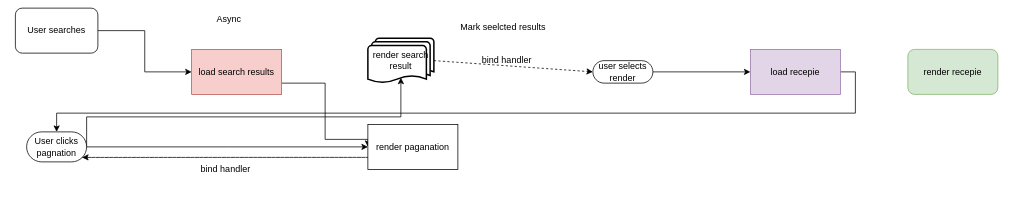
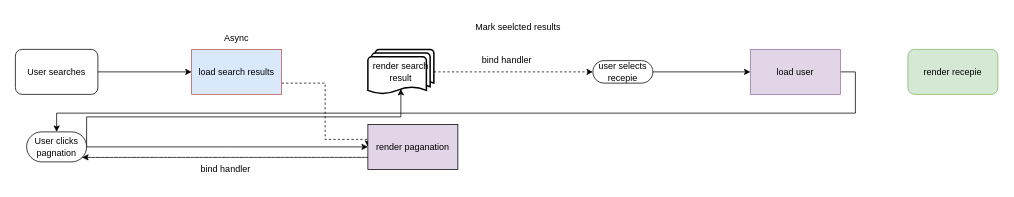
(229, 19) -> (237, 38)
(503, 27) -> (518, 27)
(57, 30) -> (57, 72)
(401, 60) -> (401, 72)
(237, 72) -> (237, 72)
(623, 72) -> (623, 72)
(795, 72) -> (795, 72)
(325, 109) -> (325, 109)
(413, 147) -> (413, 147)
